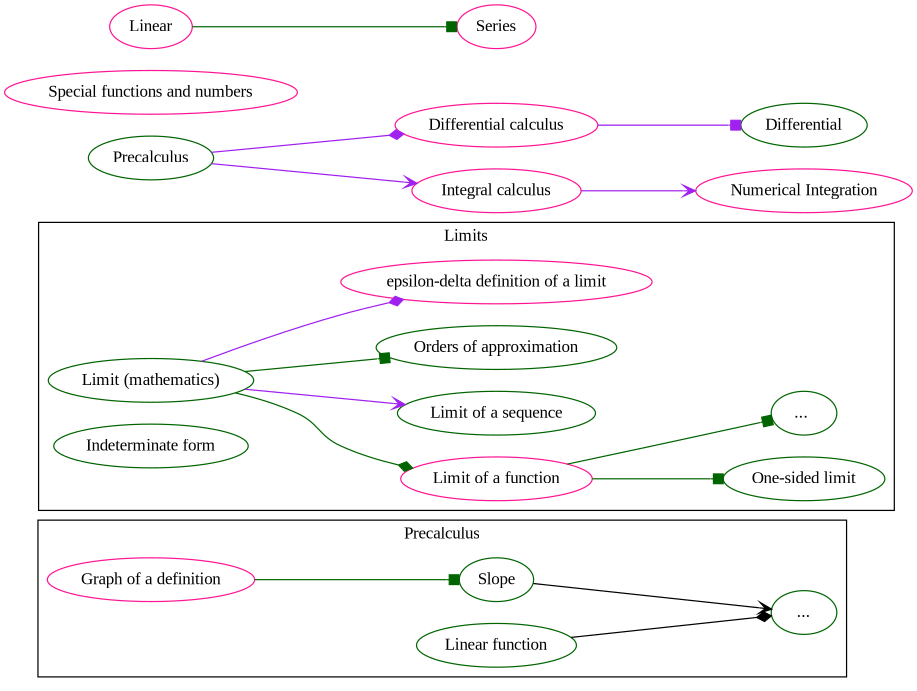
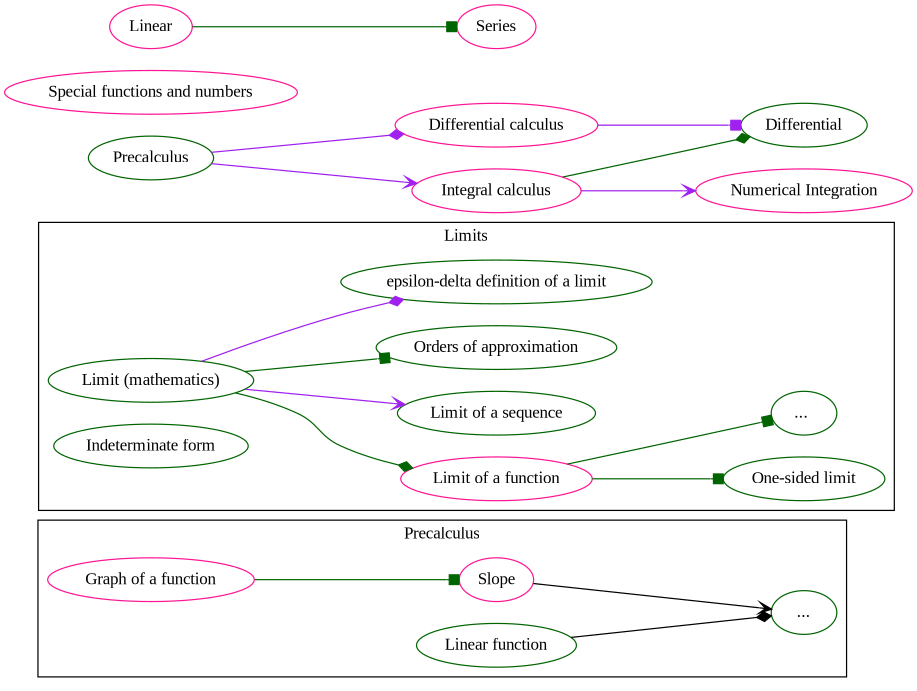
none -> (649, 159)
(496, 282) -> (496, 282)
(151, 580) -> (151, 580)
(496, 580) -> (496, 580)
